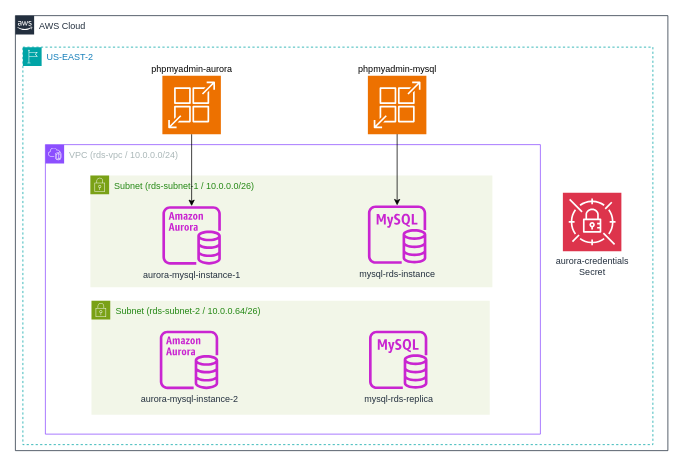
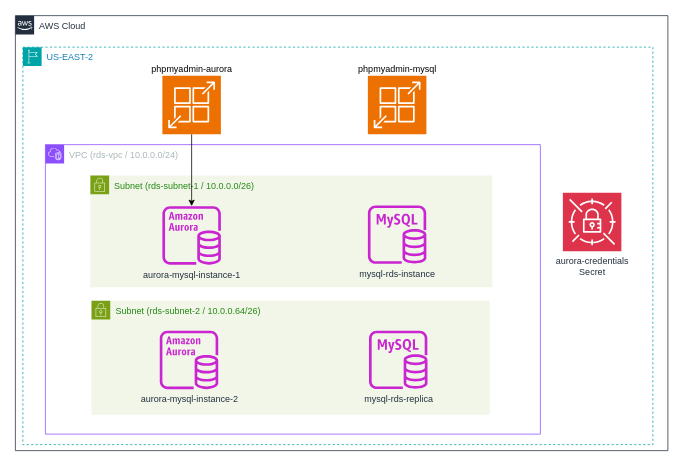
(397, 198) -> none
